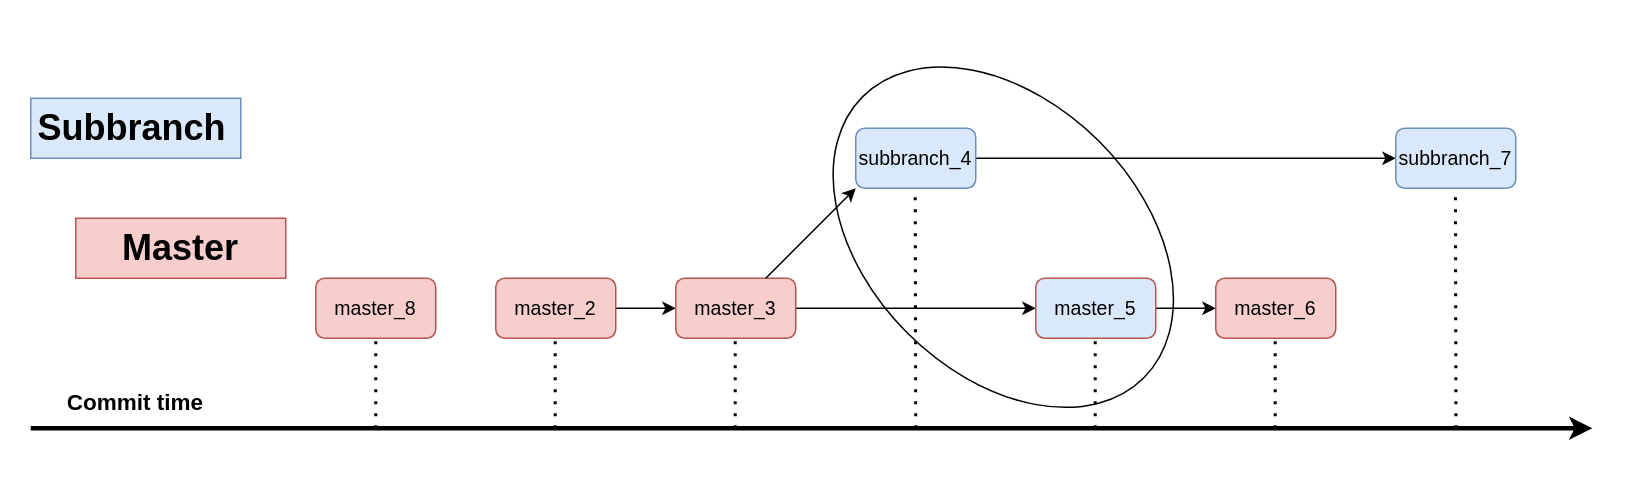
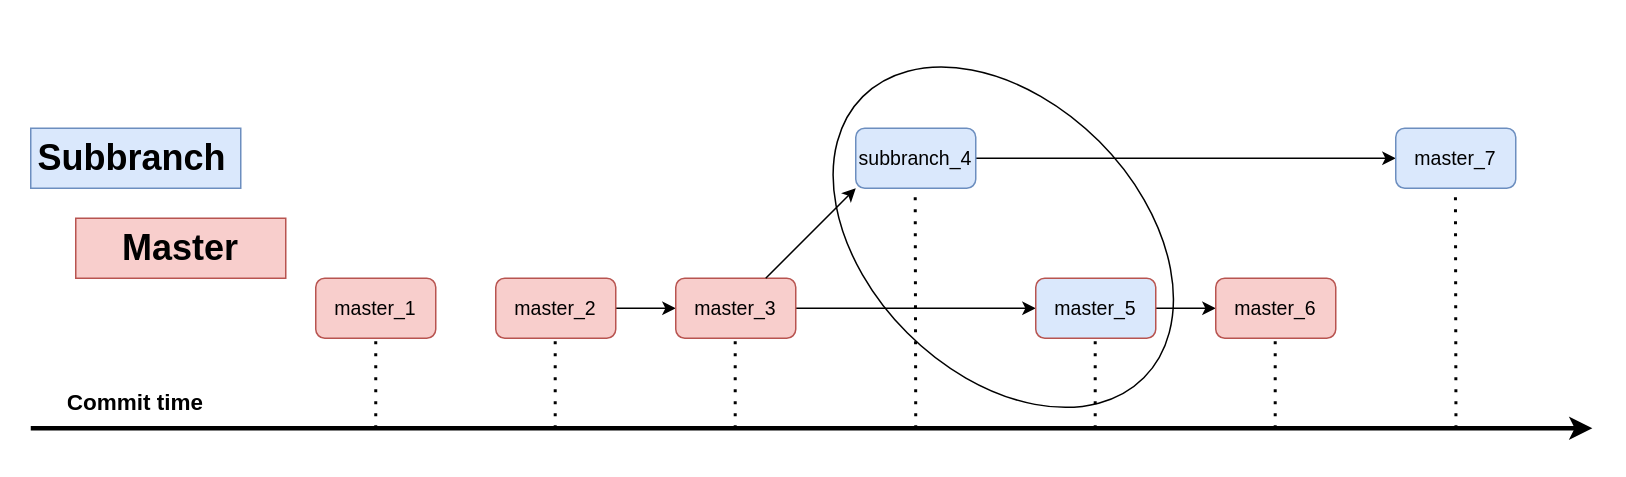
(136, 128) -> (136, 158)
(1456, 158) -> (1456, 158)
(376, 308) -> (376, 308)
